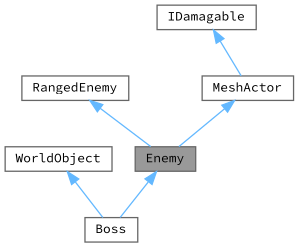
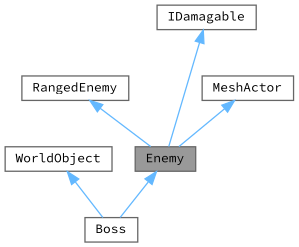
(231, 58) -> (184, 95)
